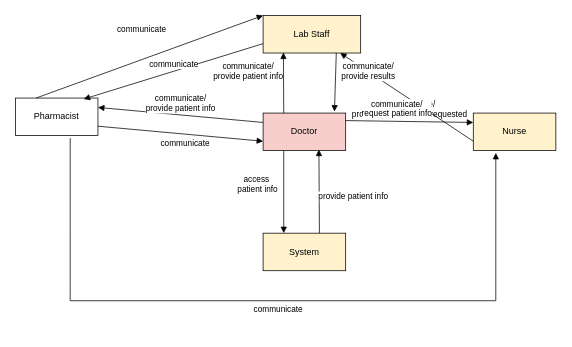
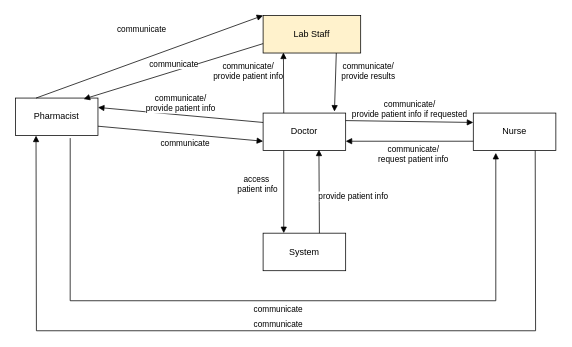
(428, 111) -> (413, 141)
(304, 132) -> (304, 132)
(514, 132) -> (514, 132)
(304, 252) -> (304, 252)
none -> (315, 330)
